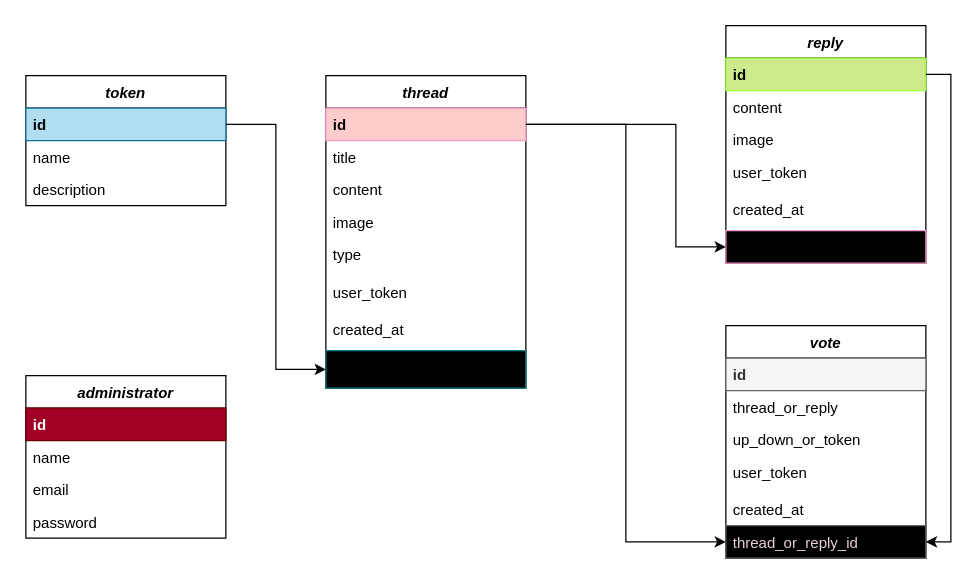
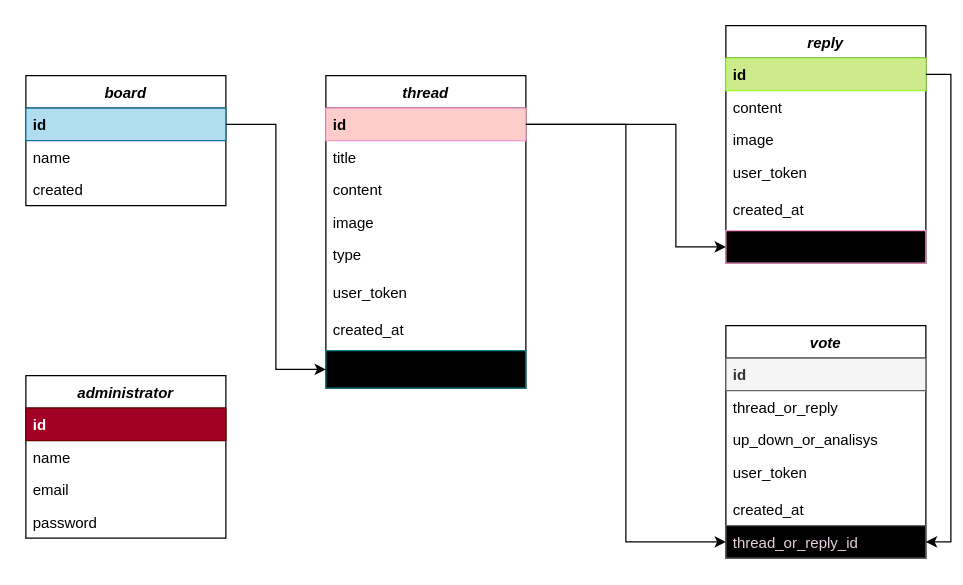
(125, 93) -> (125, 93)
(75, 190) -> (62, 190)
(800, 440) -> (808, 440)
